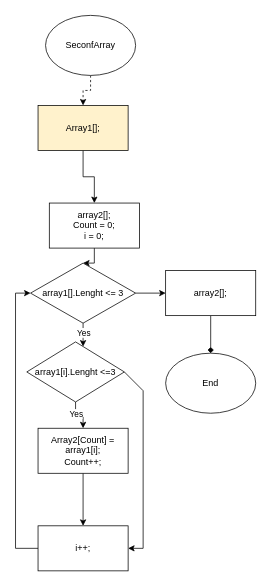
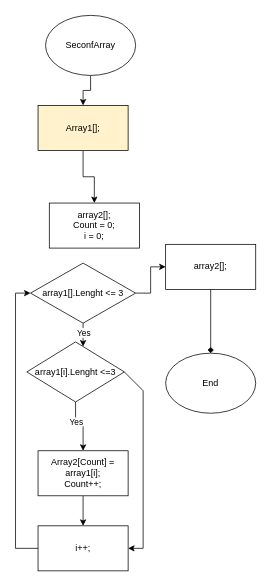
(89, 90) -> (89, 90)
(94, 258) -> none
(210, 293) -> (210, 267)
(83, 450) -> (83, 473)
